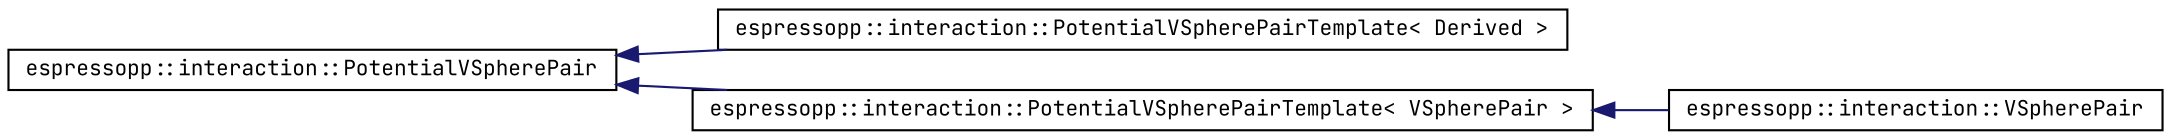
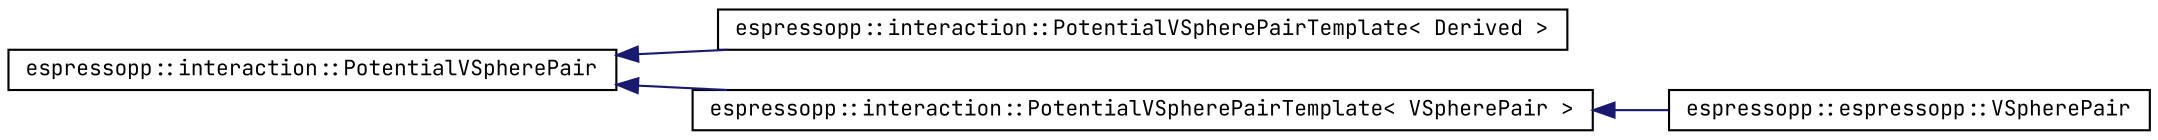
(1916, 110) -> (1909, 110)
